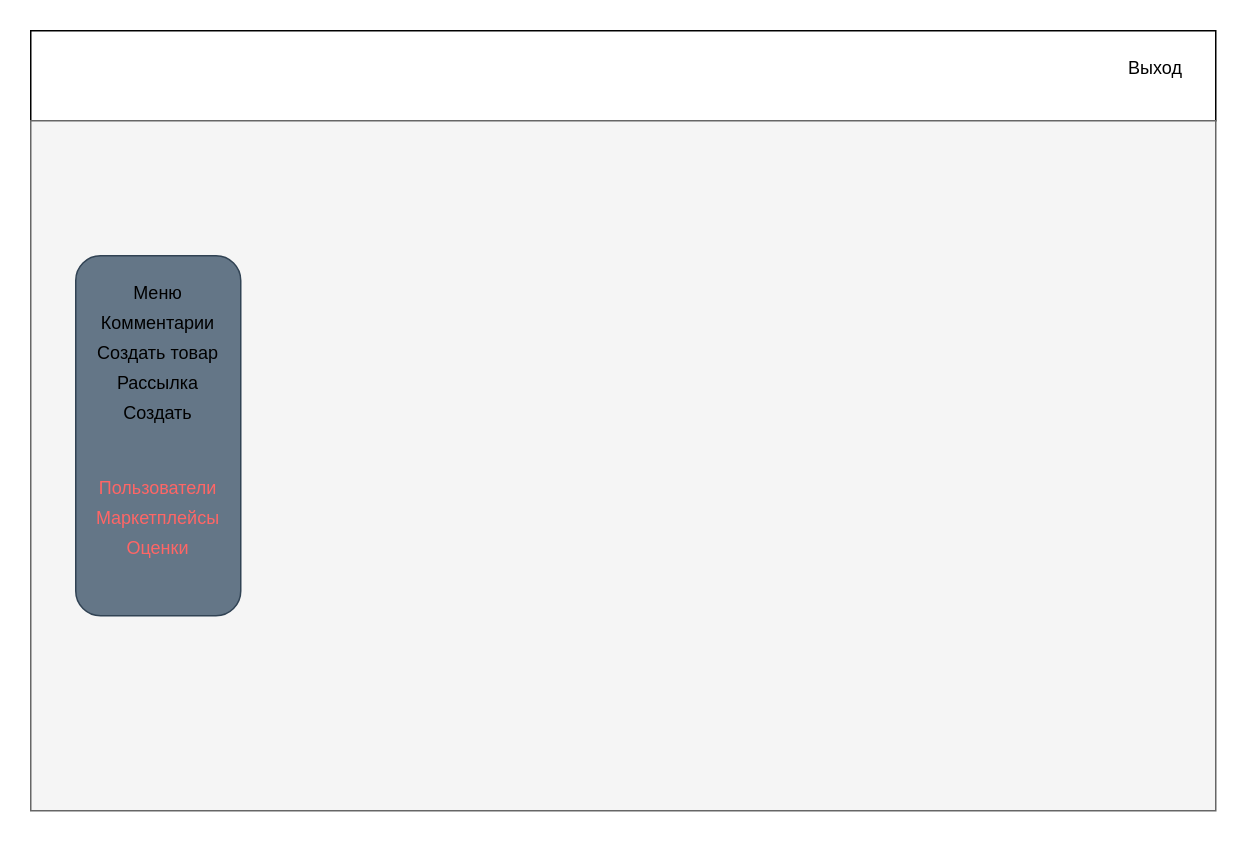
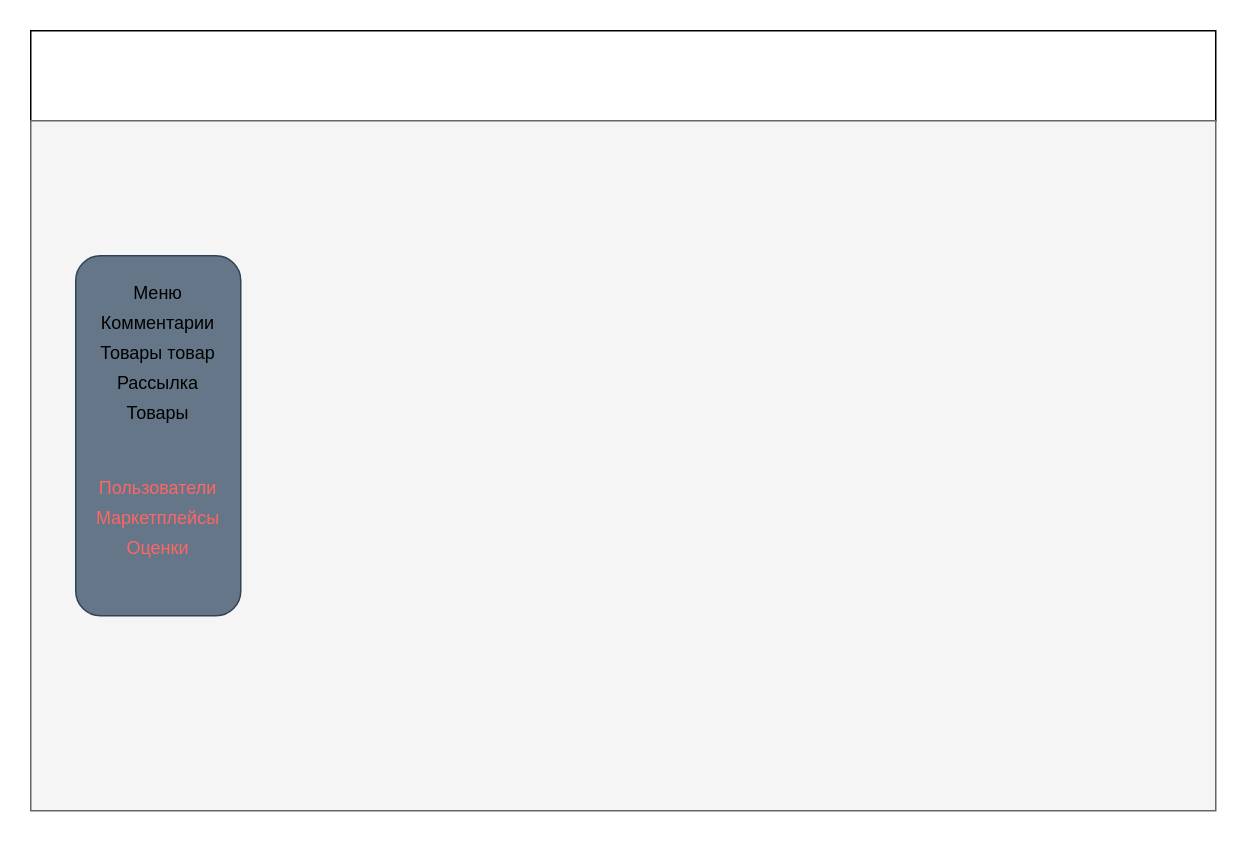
(1156, 68) -> none
(158, 353) -> (158, 353)
(158, 413) -> (158, 413)
